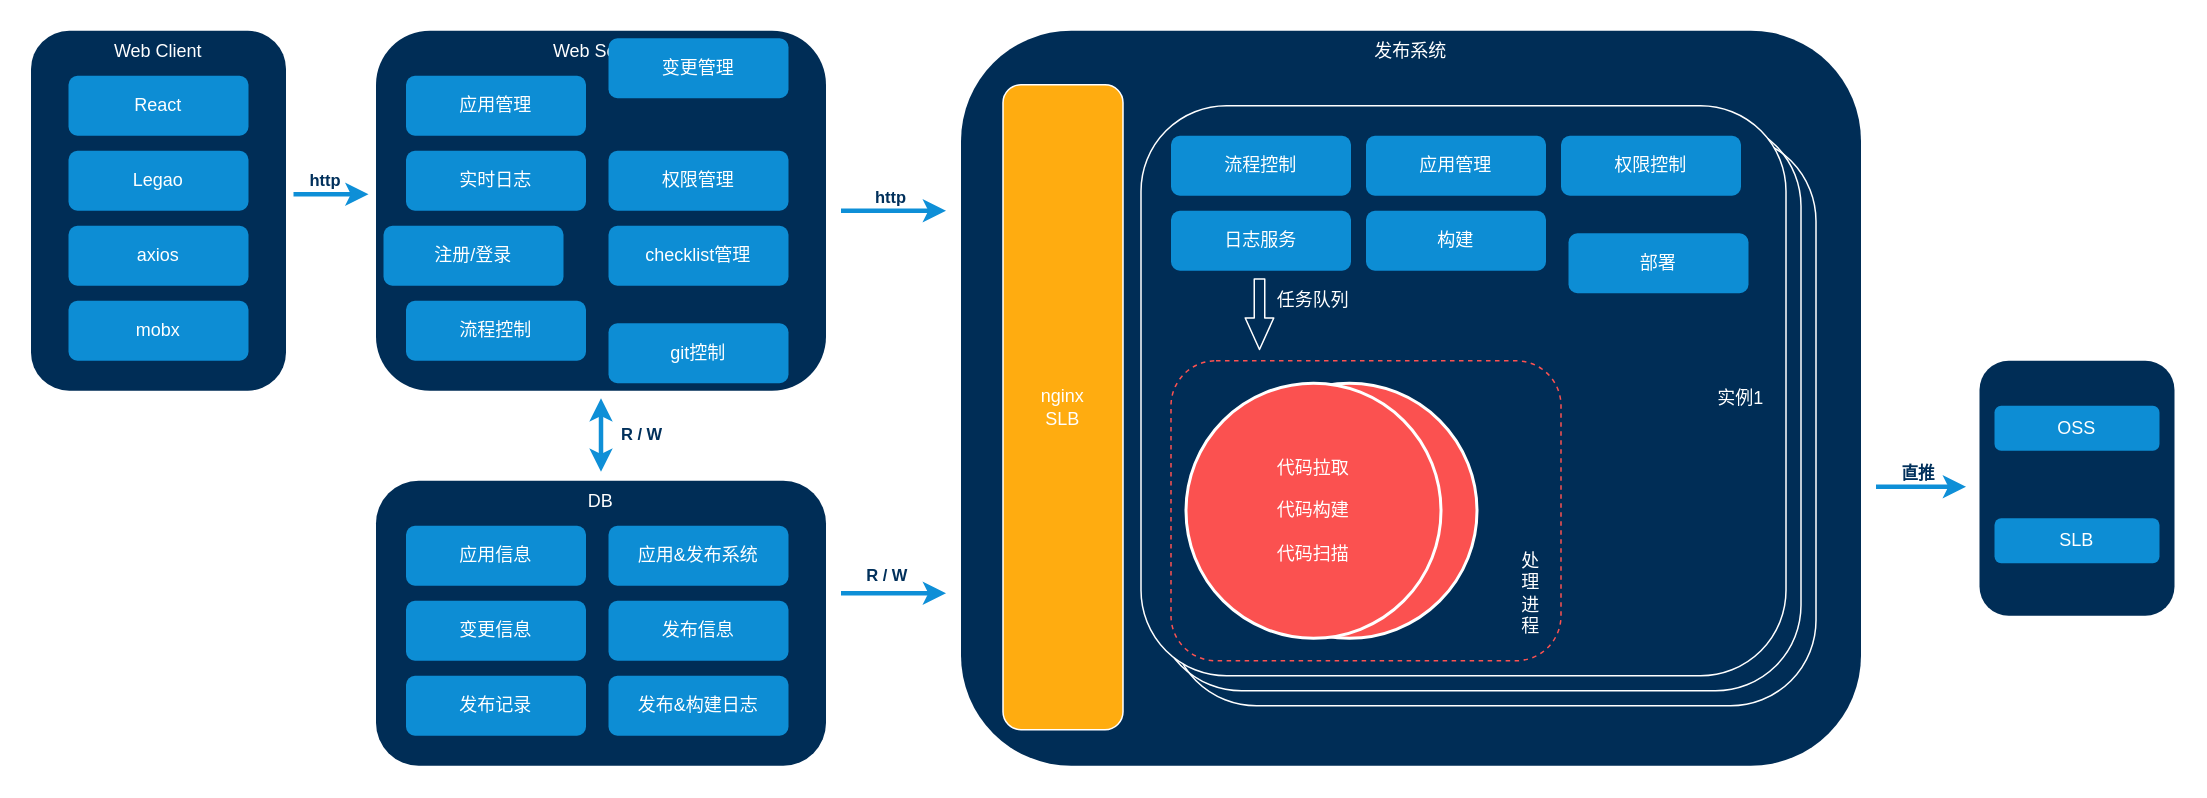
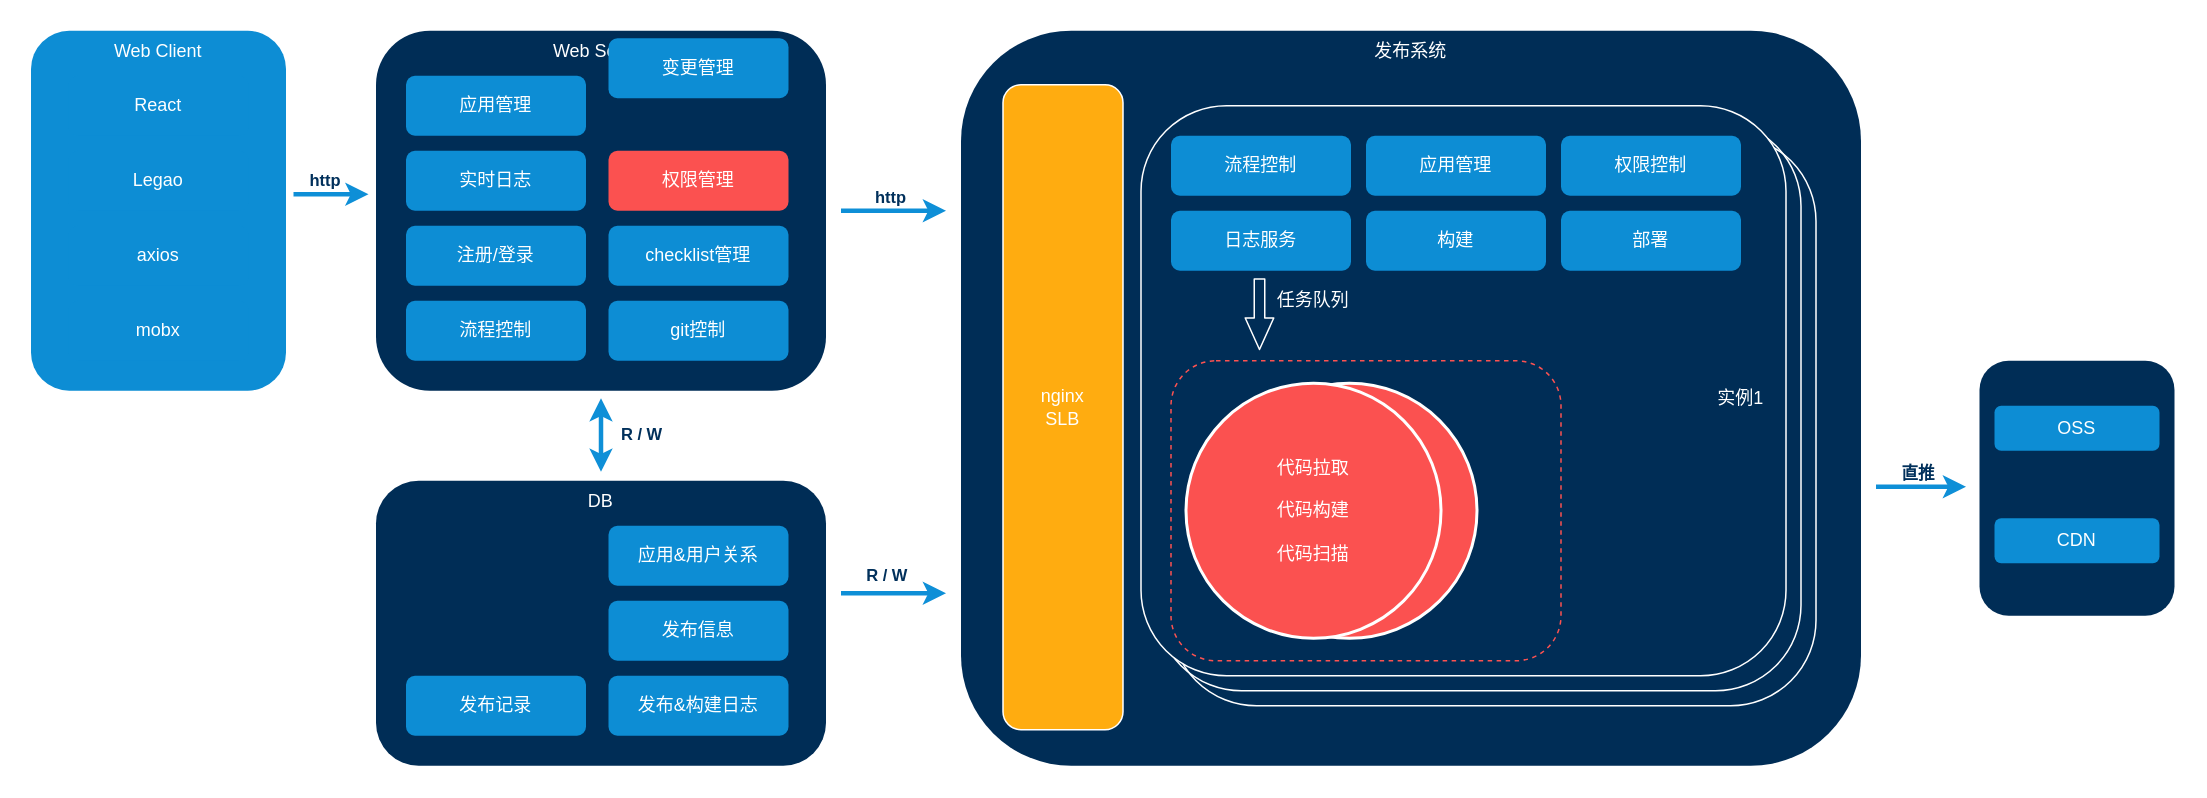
(158, 52) -> (158, 52)
(698, 181) -> (698, 181)
(473, 256) -> (496, 256)
(1658, 263) -> (1651, 241)
(698, 353) -> (698, 331)
(2077, 541) -> (2077, 541)
(496, 556) -> none
(698, 556) -> (698, 556)
(1531, 593) -> none
(496, 631) -> none
